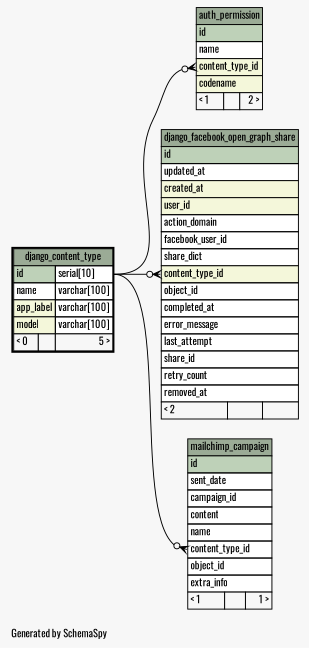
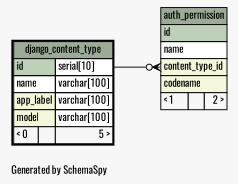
(229, 274) -> none
(229, 524) -> none
